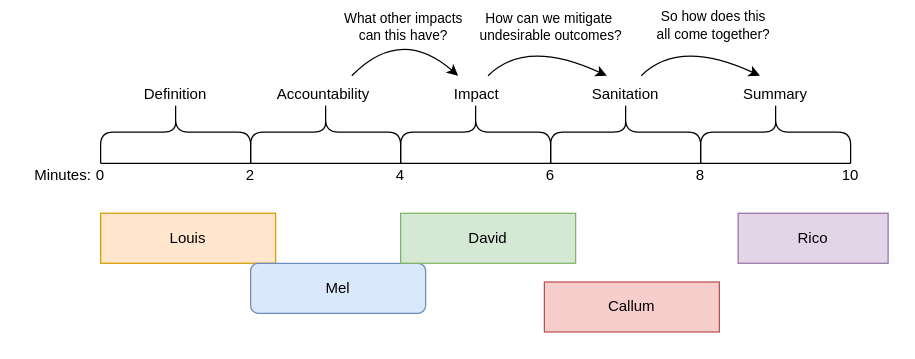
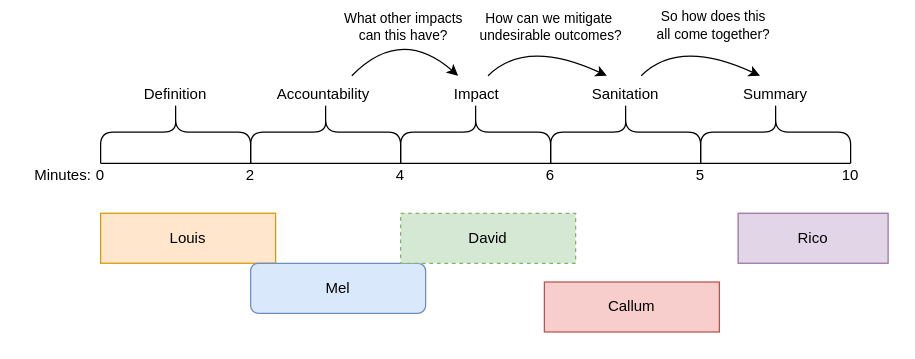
(701, 176) -> (701, 176)
(488, 238) -> (488, 238)
